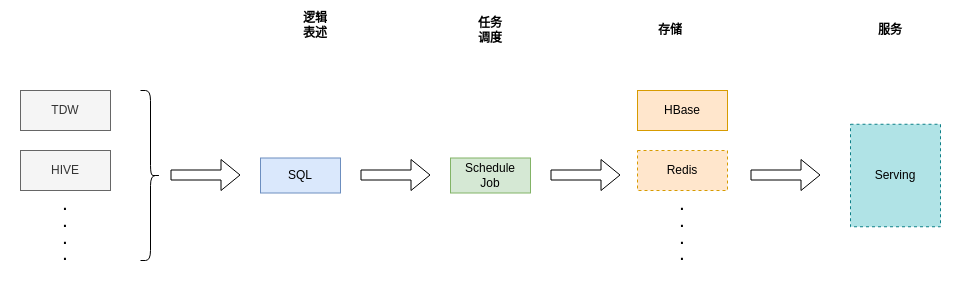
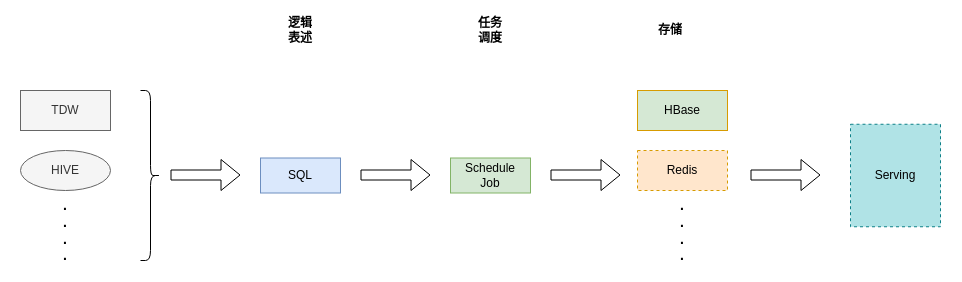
(316, 26) -> (301, 31)
(891, 31) -> none
(683, 111) -> (683, 111)
(66, 171) -> (66, 171)
